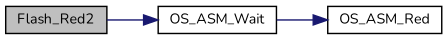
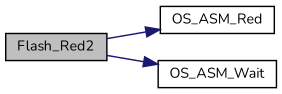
(295, 20) -> (126, 35)
